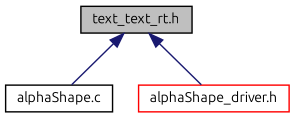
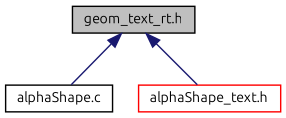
(136, 20) -> (134, 20)
(214, 98) -> (210, 98)
